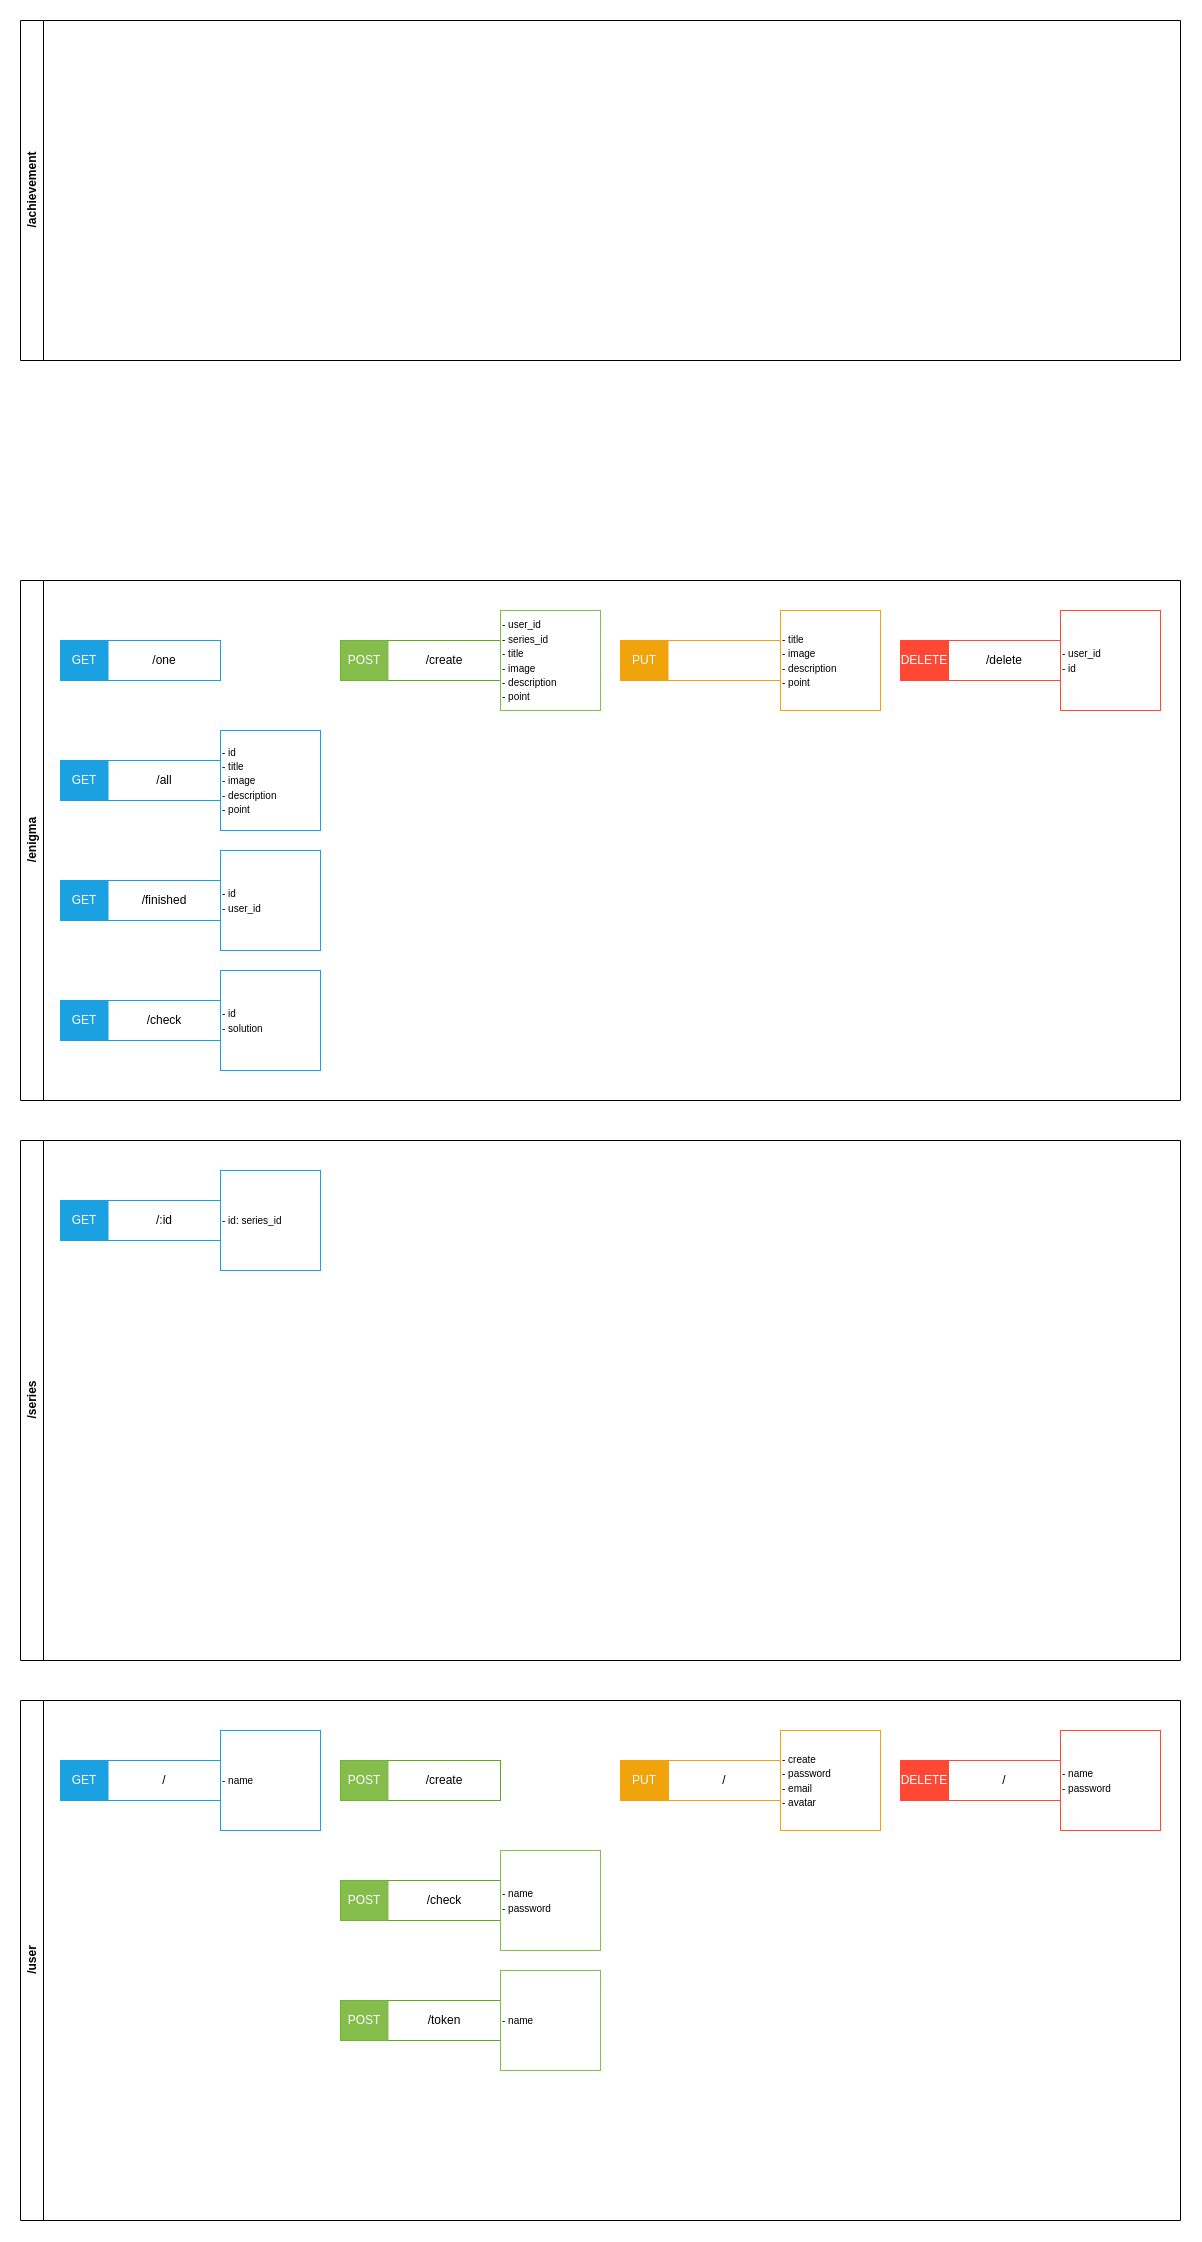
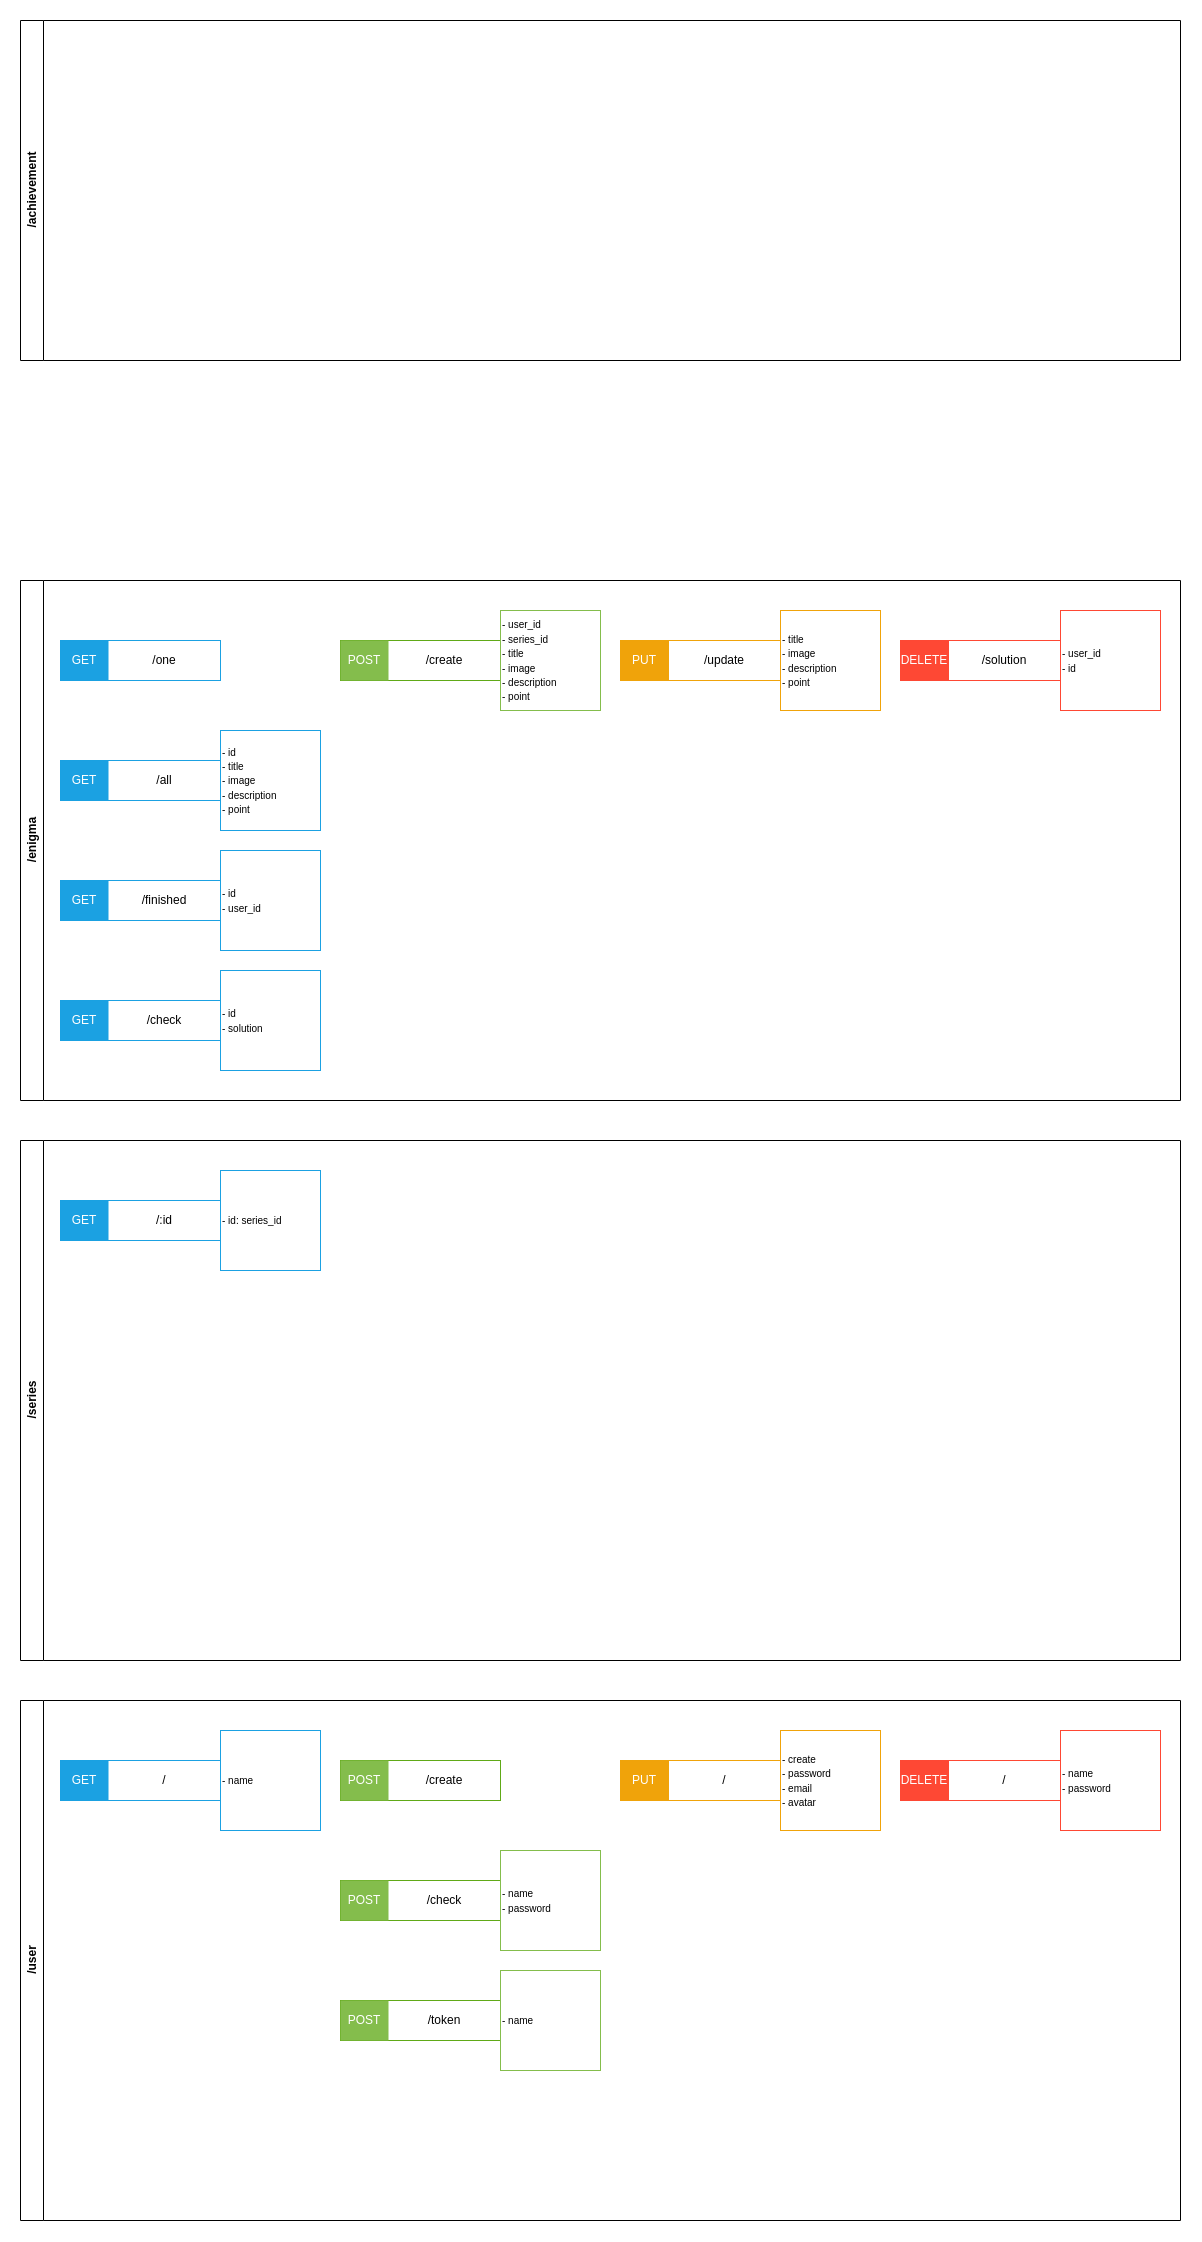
none -> (725, 661)
(1005, 661) -> (1005, 661)
